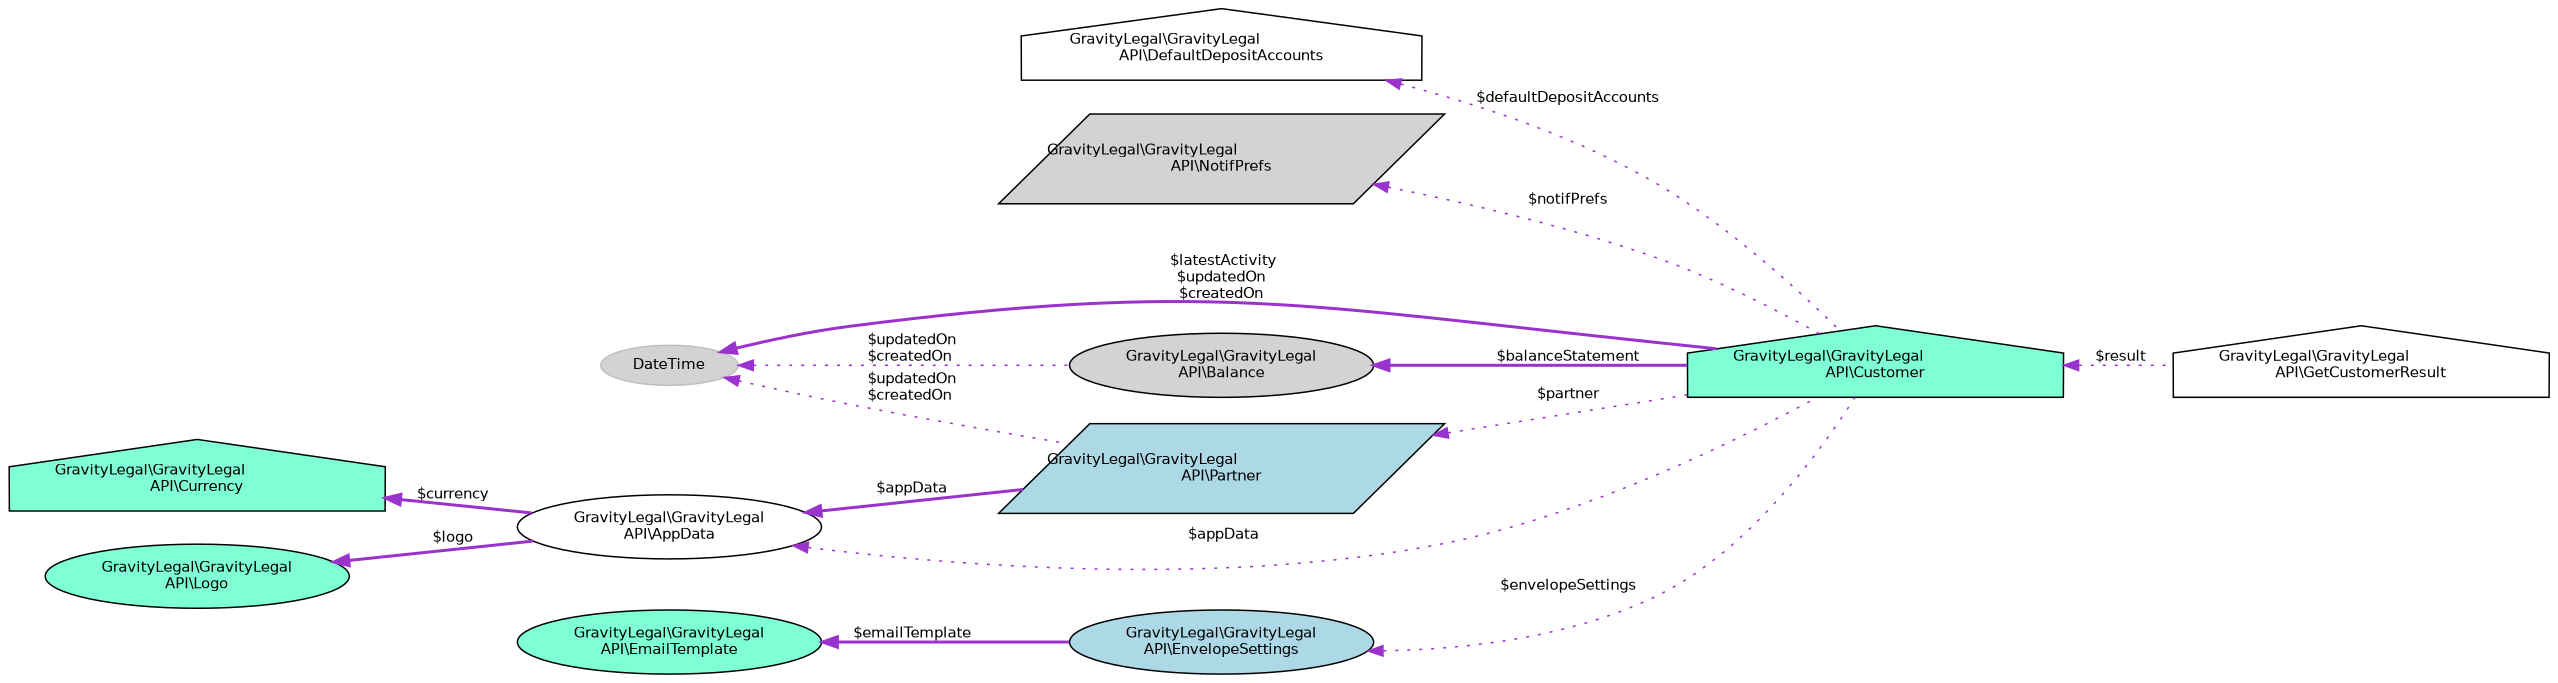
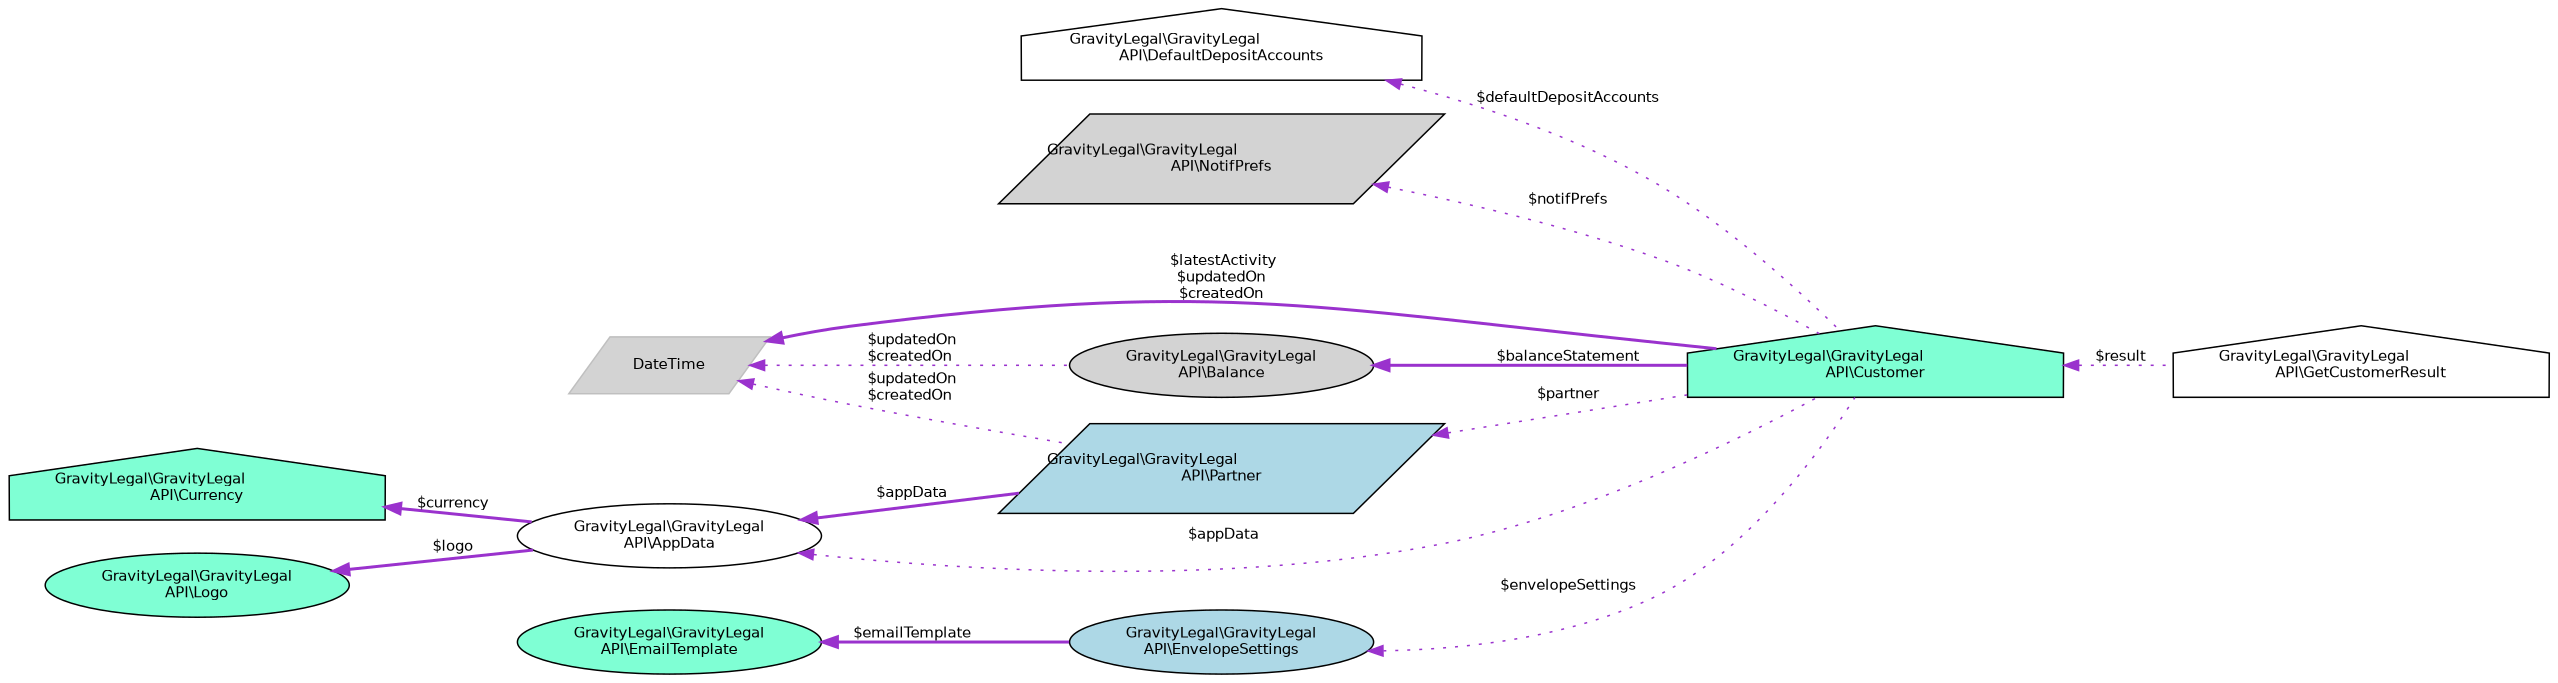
(669, 365) -> (669, 365)
